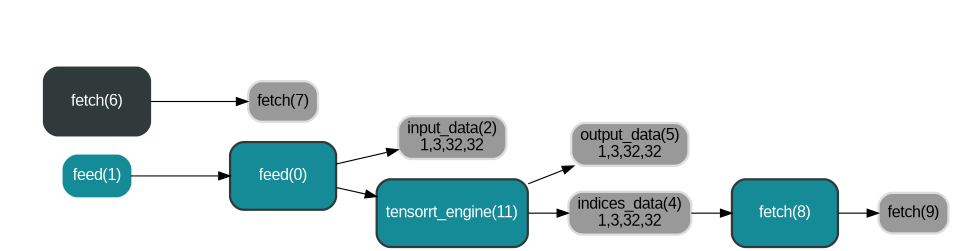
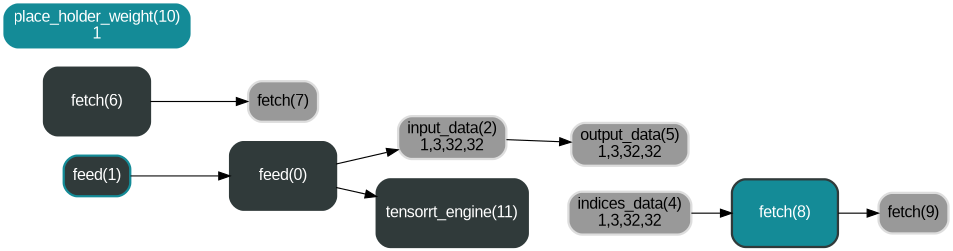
none -> (97, 26)
(97, 176) -> (97, 176)
(283, 176) -> (283, 176)
(546, 177) -> (533, 141)
(452, 213) -> (452, 213)
(543, 213) -> none
